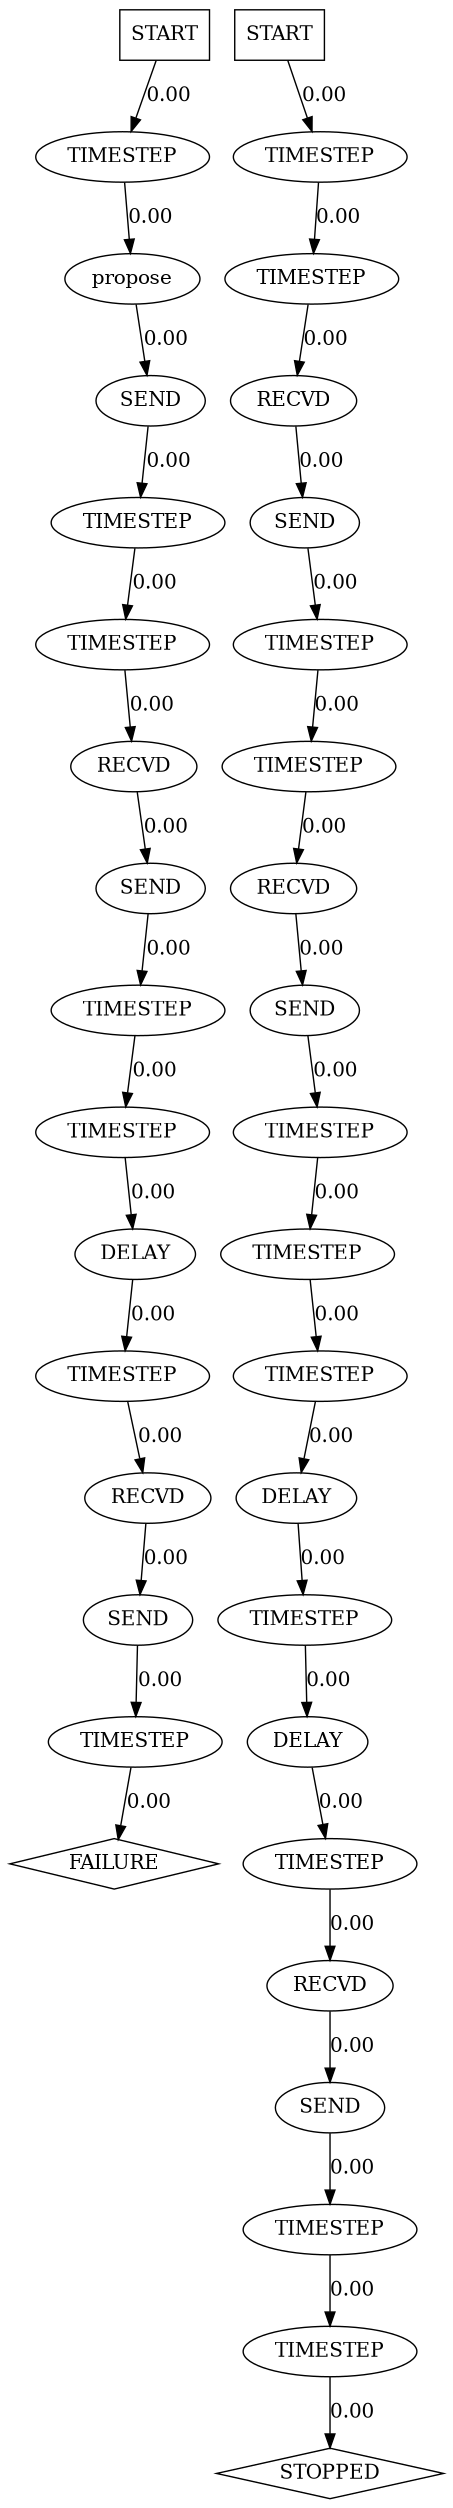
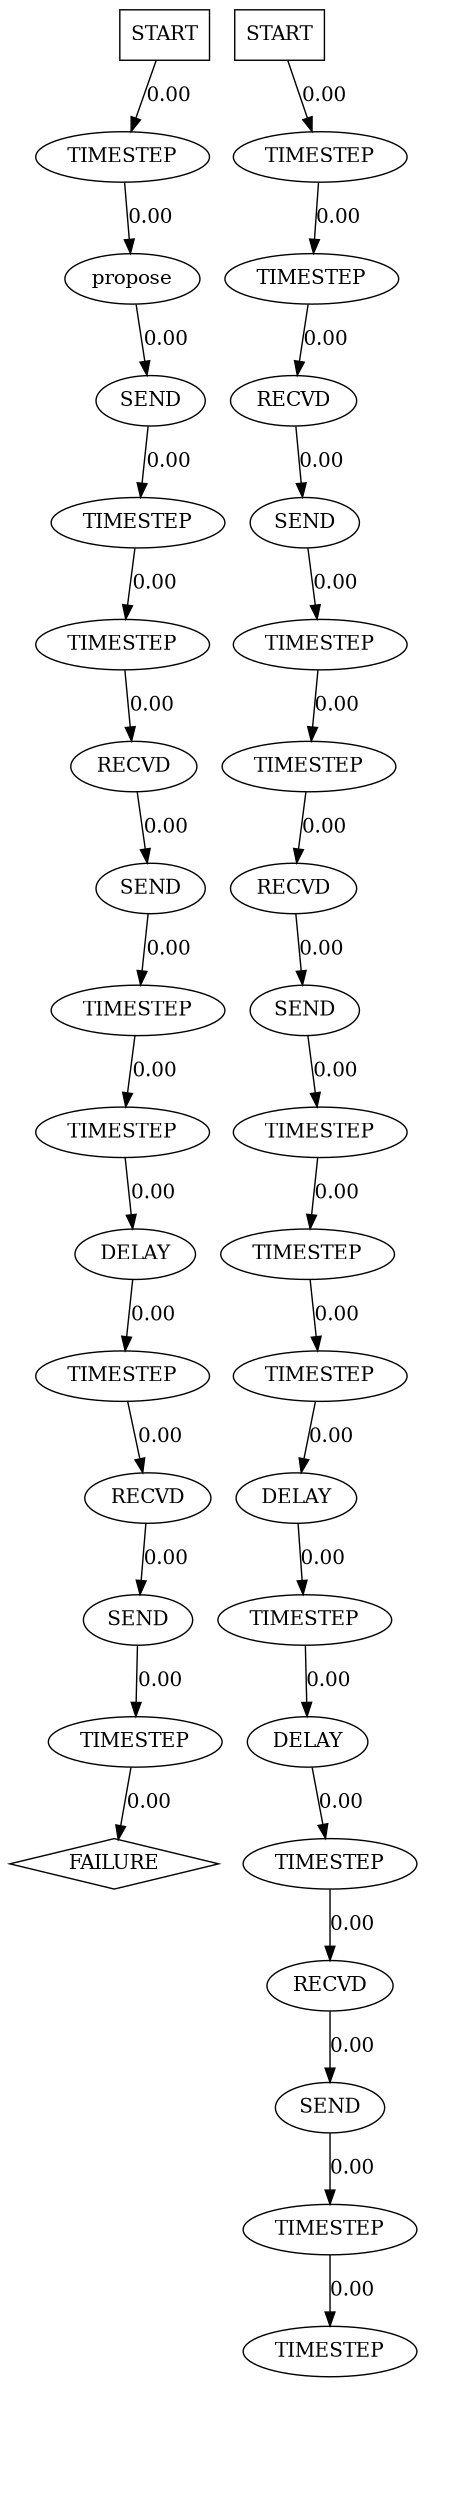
(330, 2473) -> none
